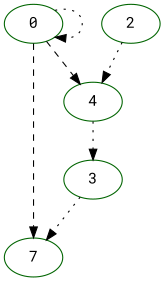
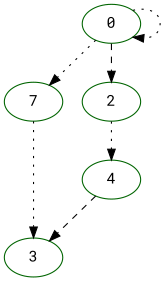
(60, 58) -> (111, 57)
(34, 135) -> (76, 59)
(93, 135) -> (76, 215)
(67, 214) -> (34, 174)
